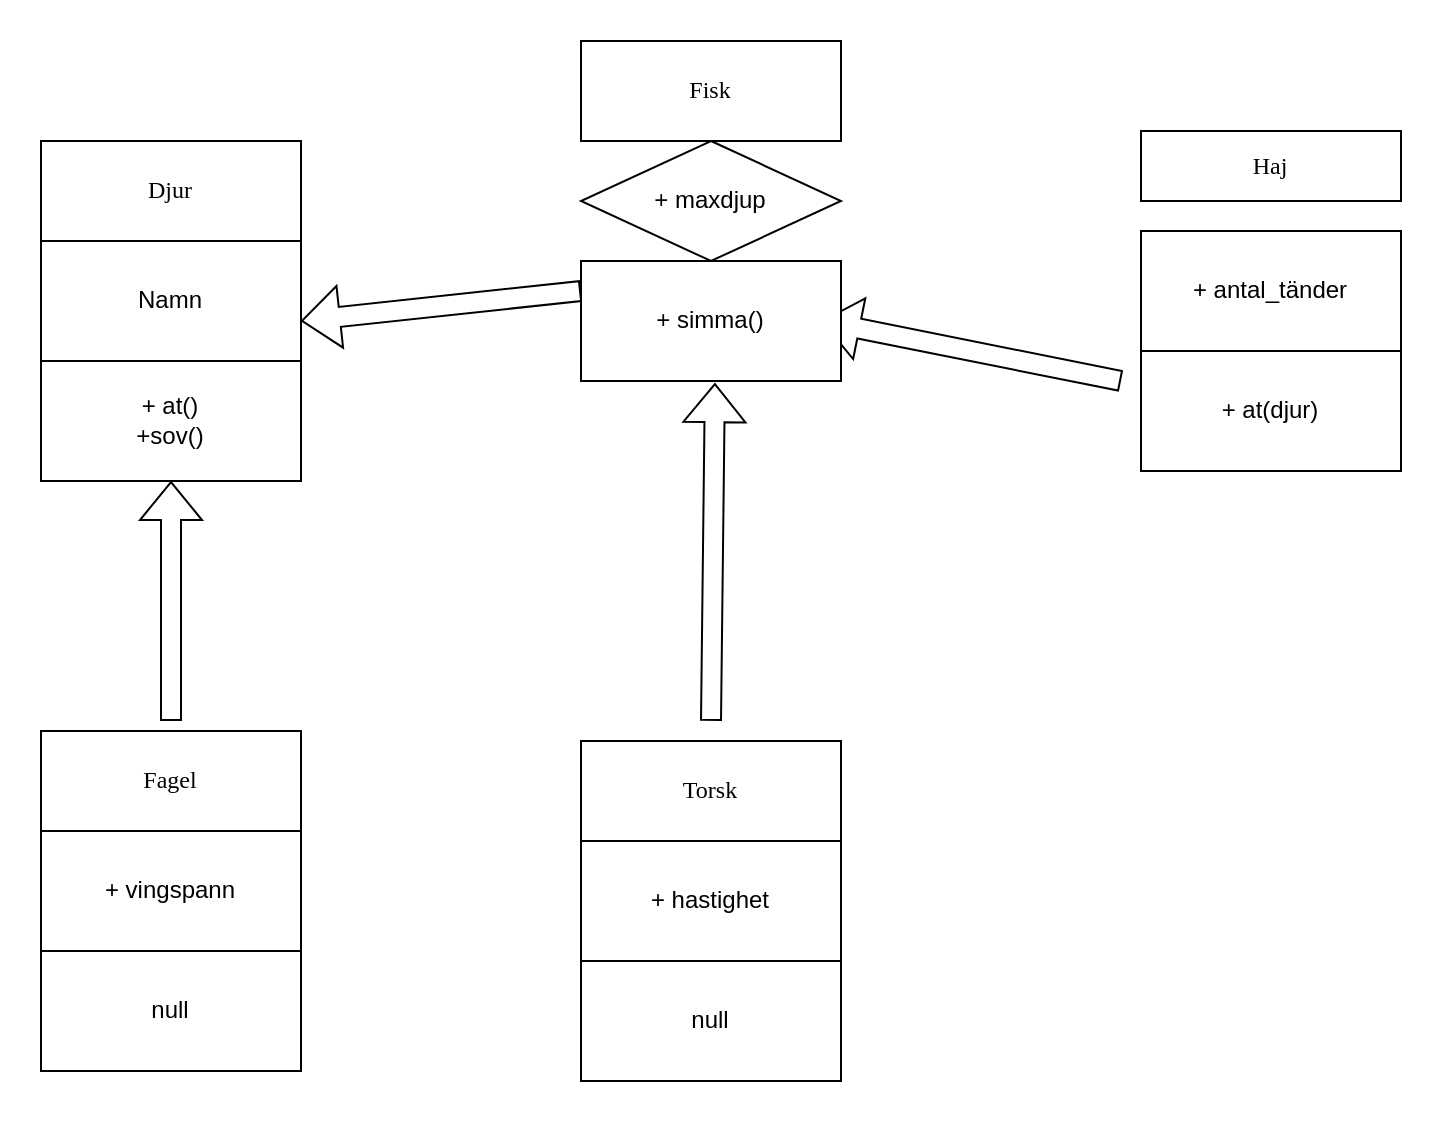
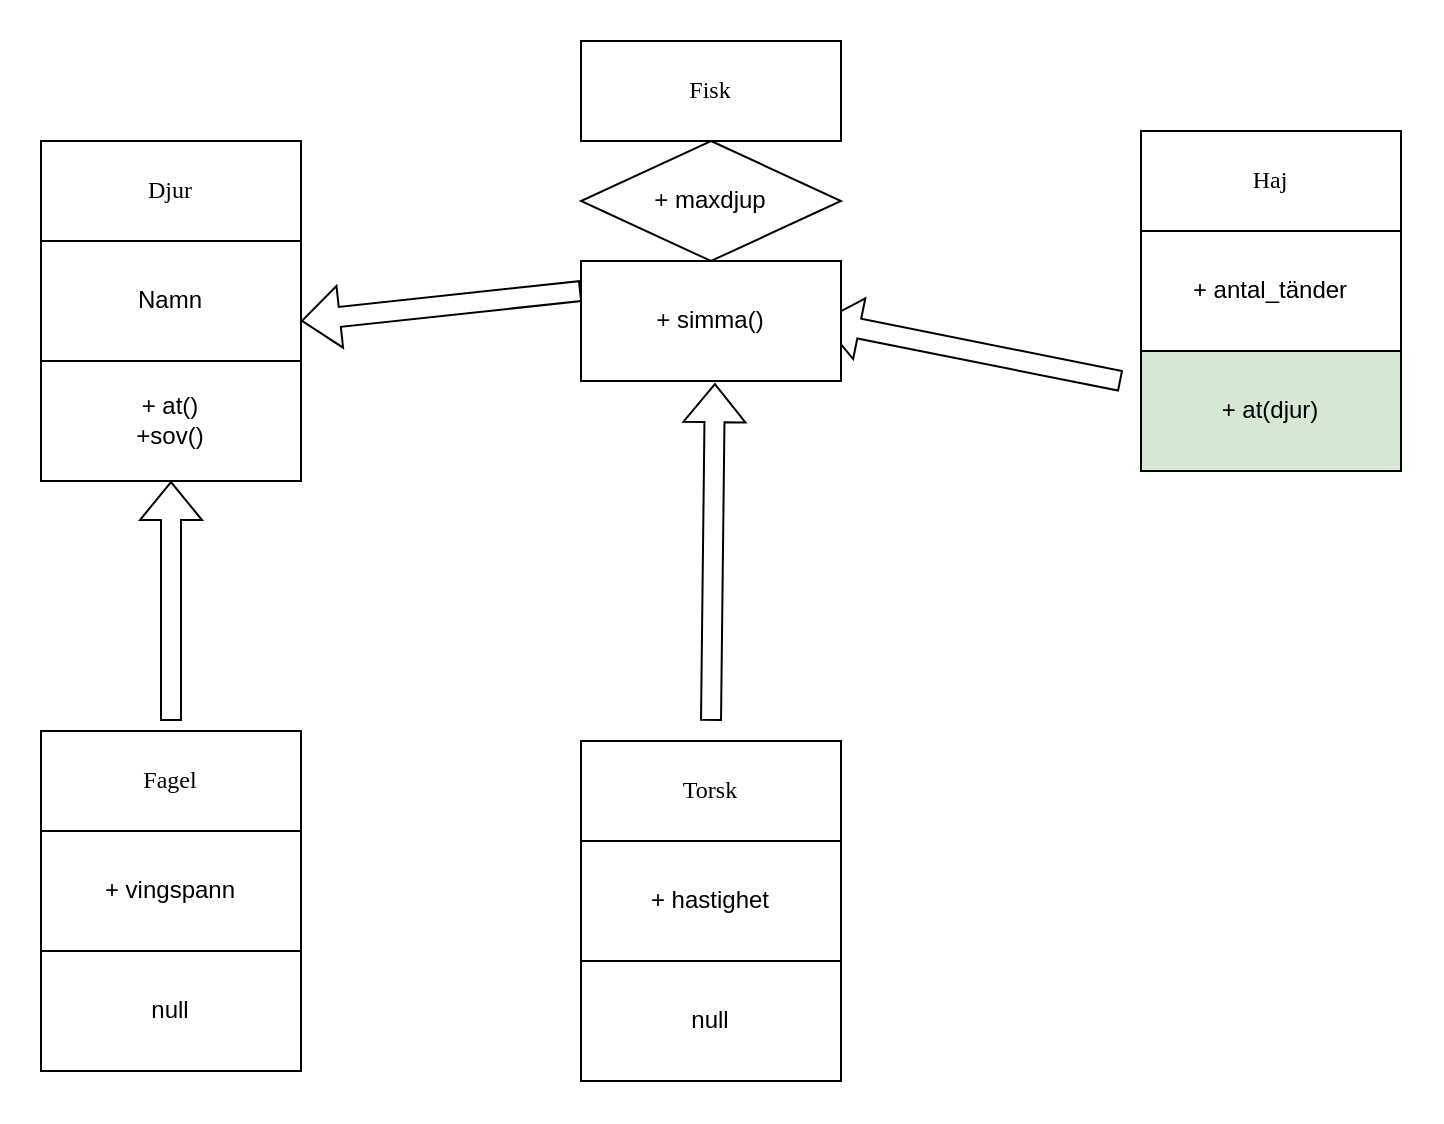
(1271, 166) -> (1271, 181)
(1271, 411) -> (1271, 411)
